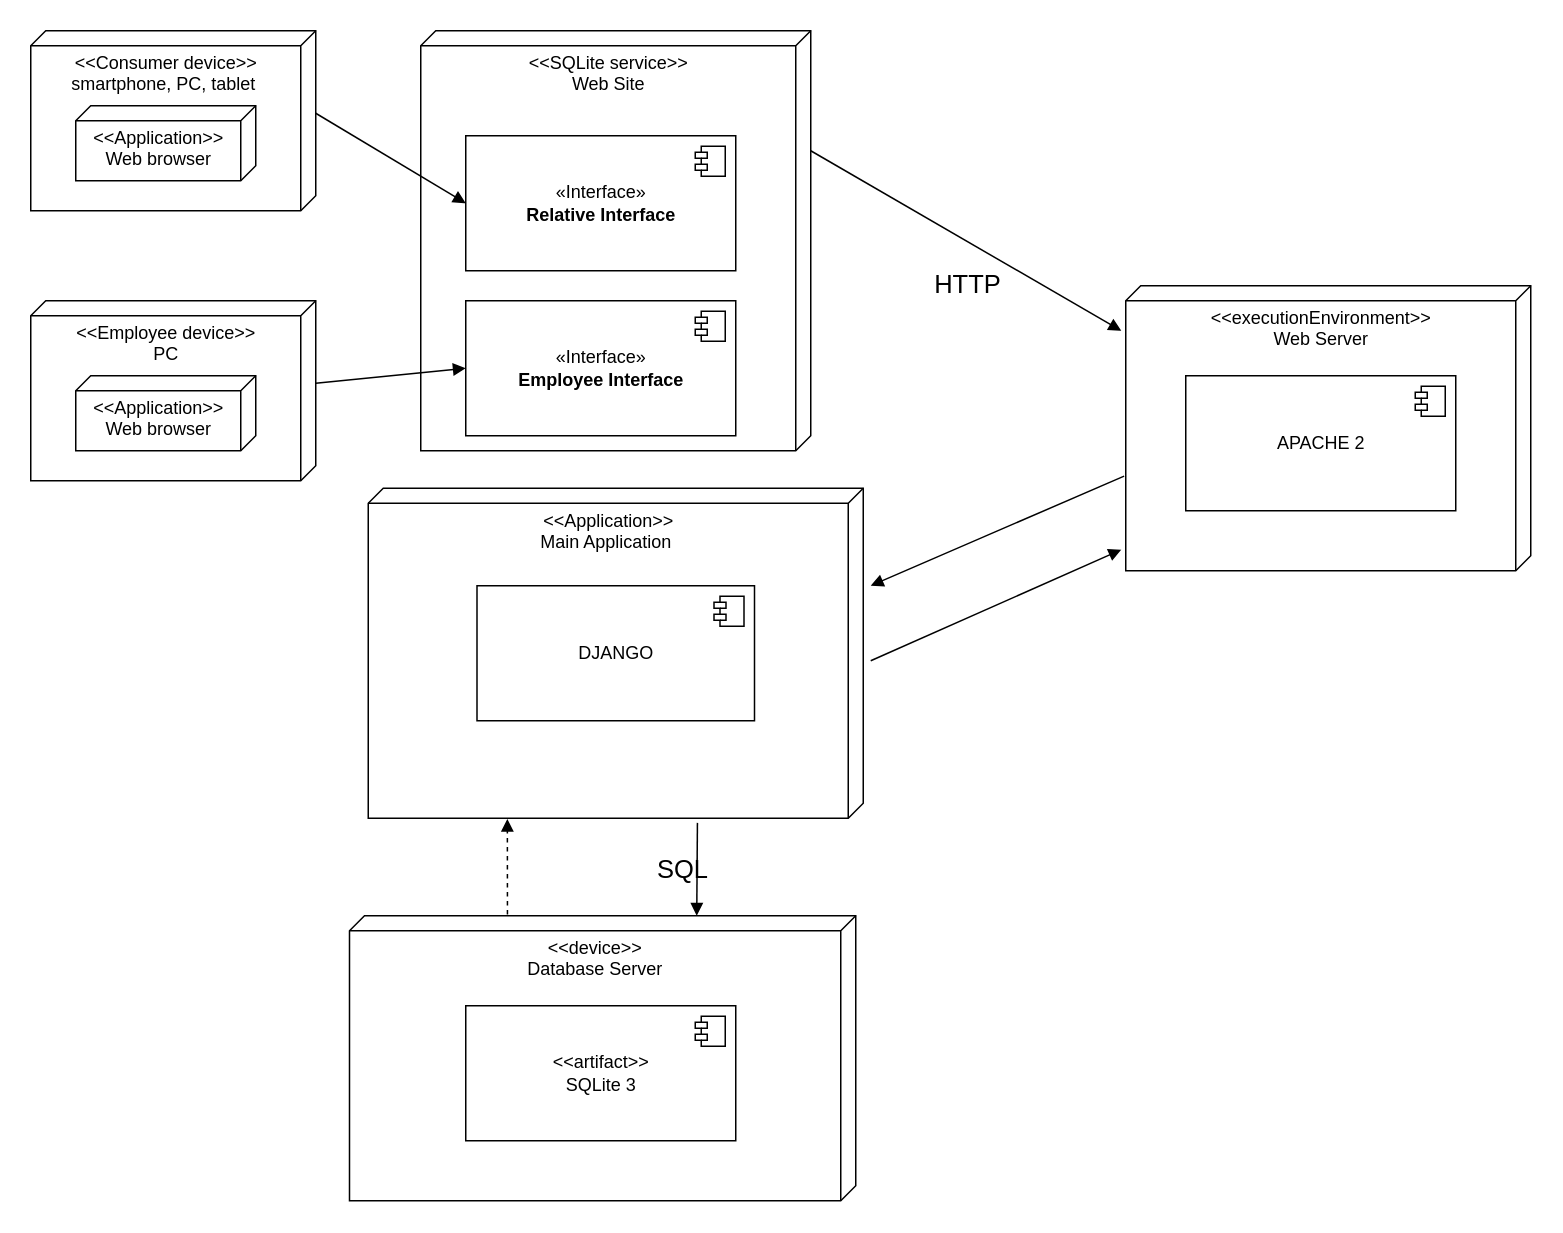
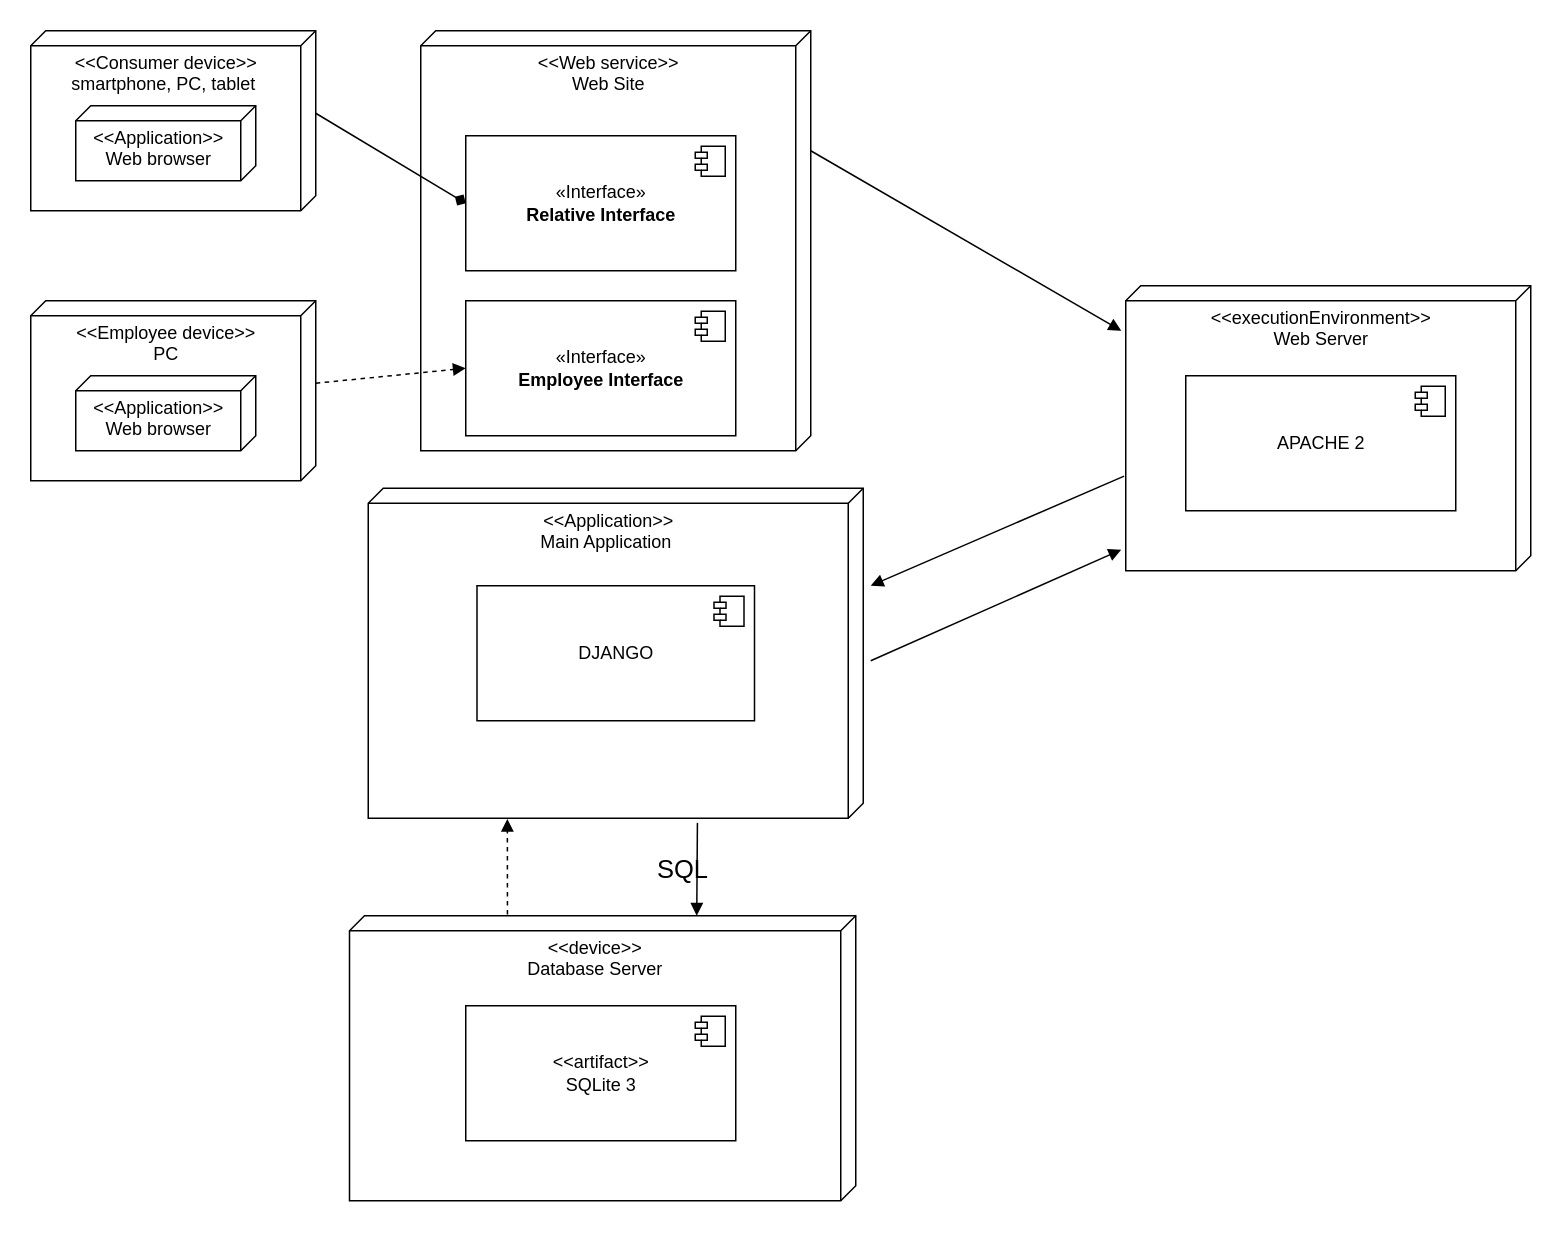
(609, 75) -> (609, 75)
(454, 196) -> (454, 196)
(968, 286) -> none
(384, 376) -> (384, 376)
